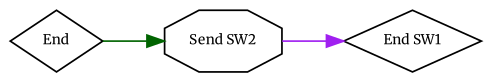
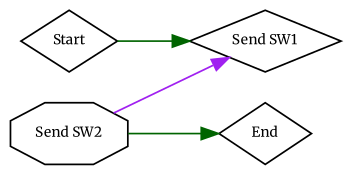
none -> (69, 41)
(125, 41) -> (165, 134)
(412, 41) -> (265, 41)
